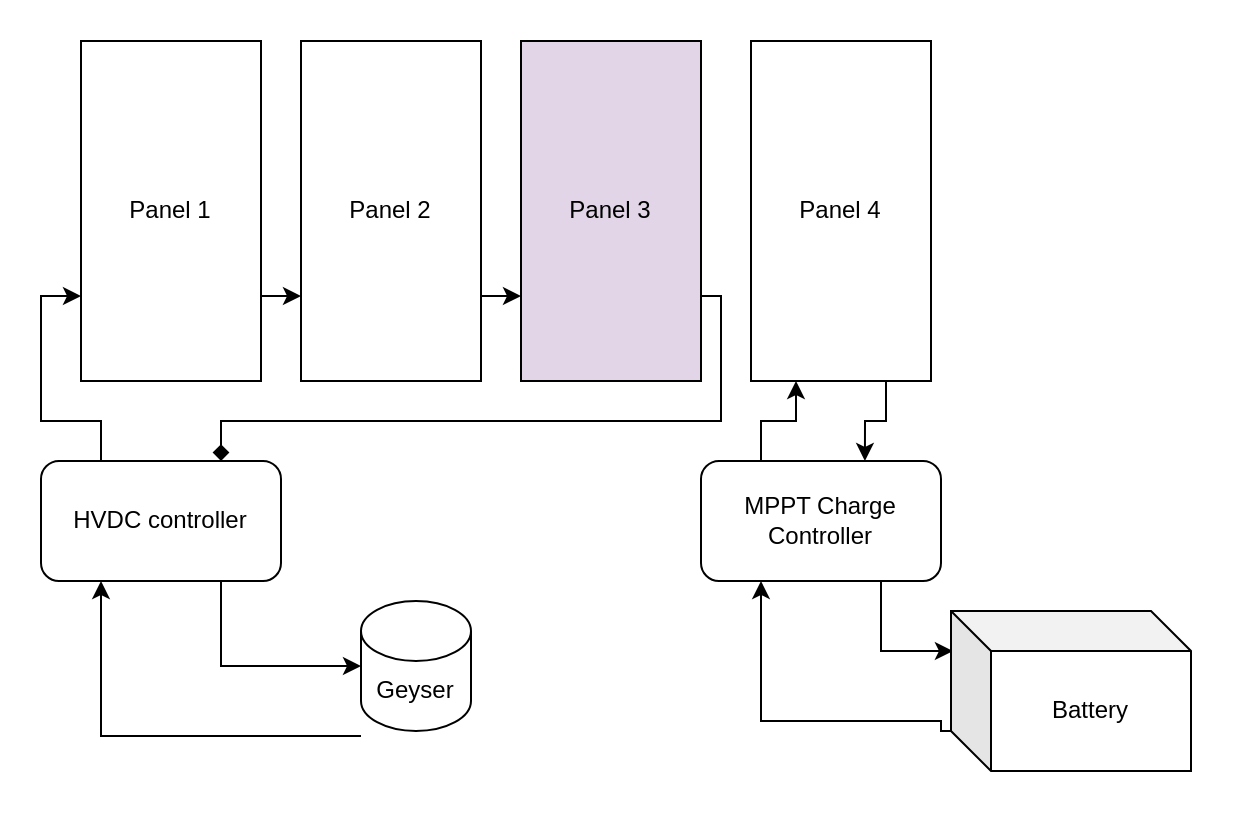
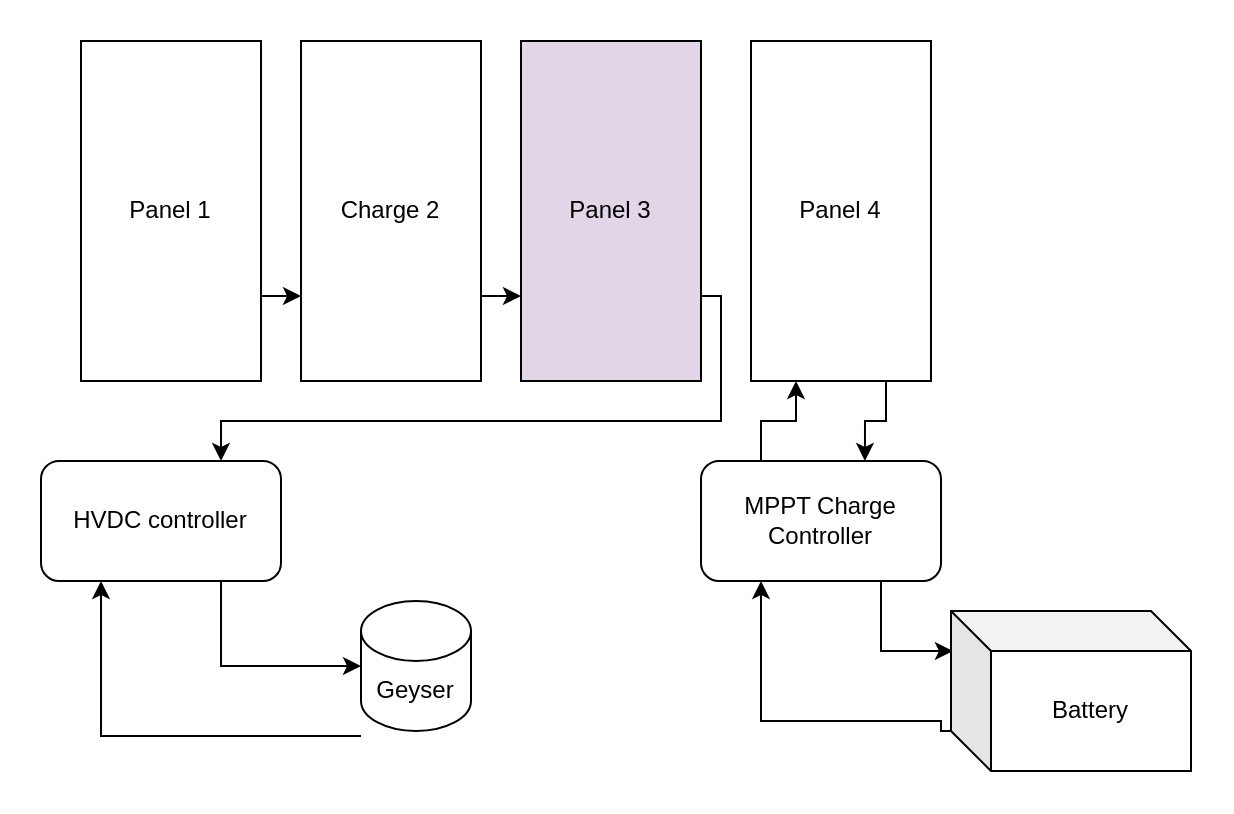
(391, 211) -> (391, 211)
(41, 395) -> none
(221, 445) -> (221, 446)
